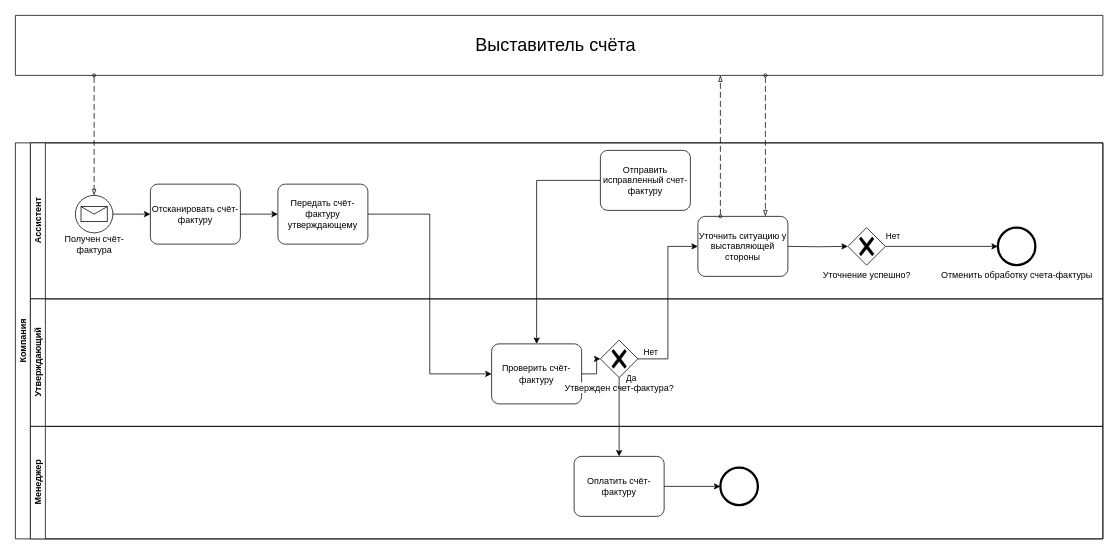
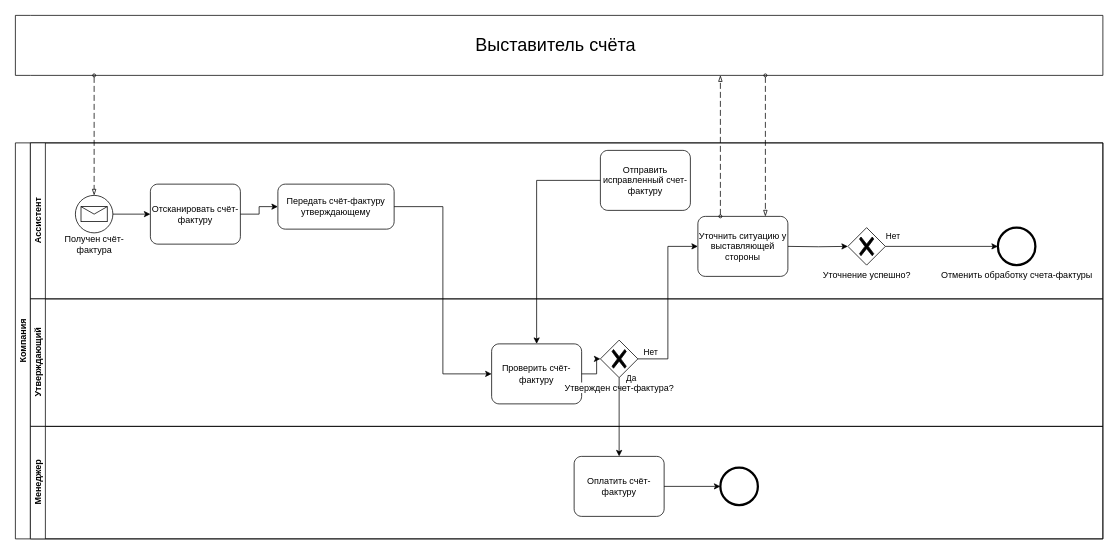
(323, 214) -> (336, 207)
